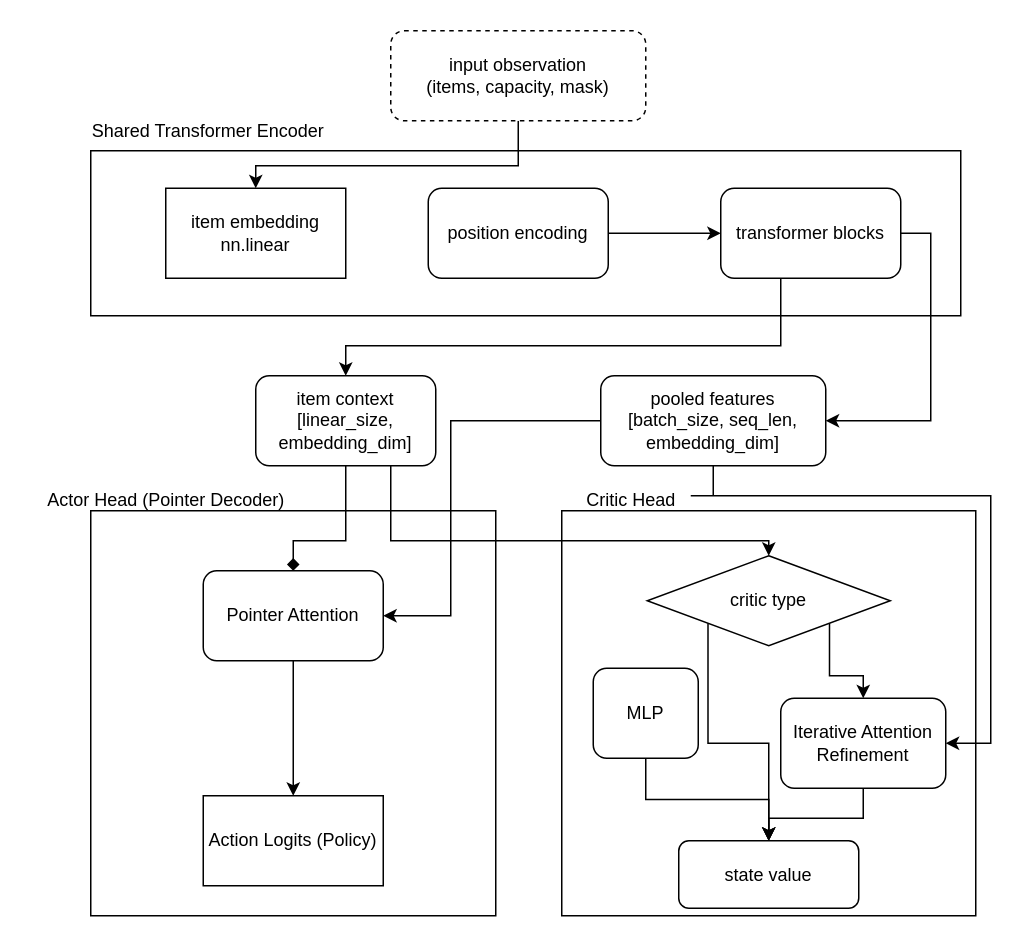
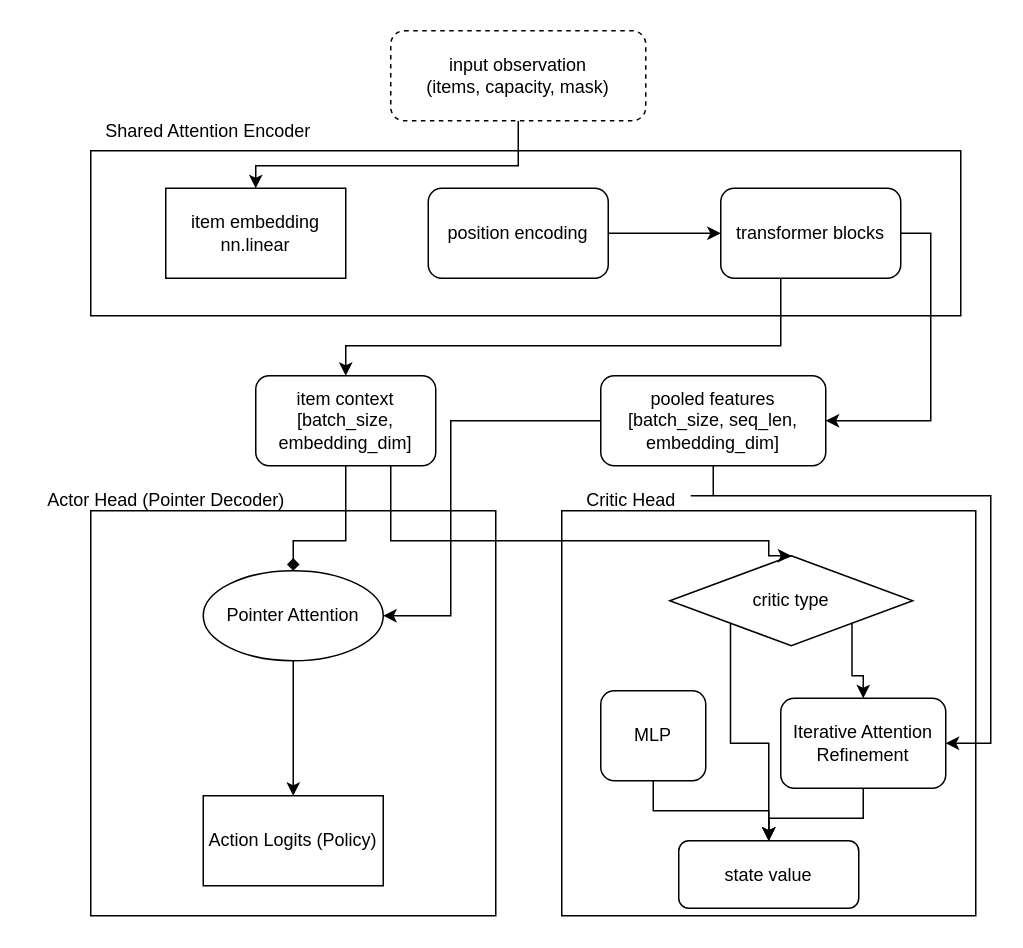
(209, 131) -> (209, 131)
(346, 421) -> (346, 421)
(769, 601) -> (791, 601)
(293, 616) -> (293, 616)
(646, 713) -> (653, 736)
